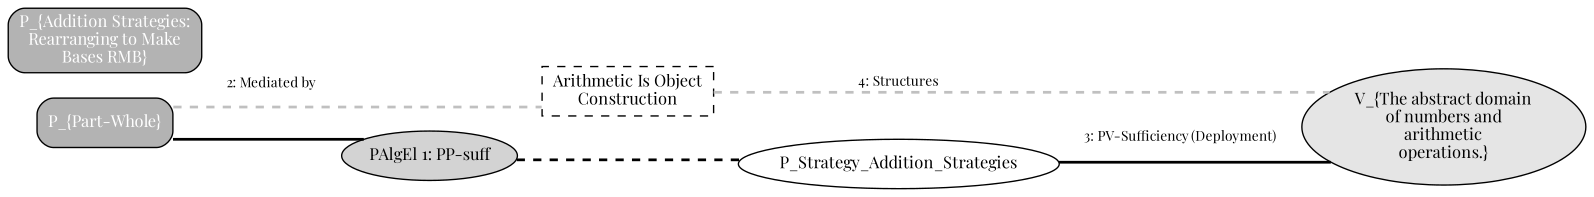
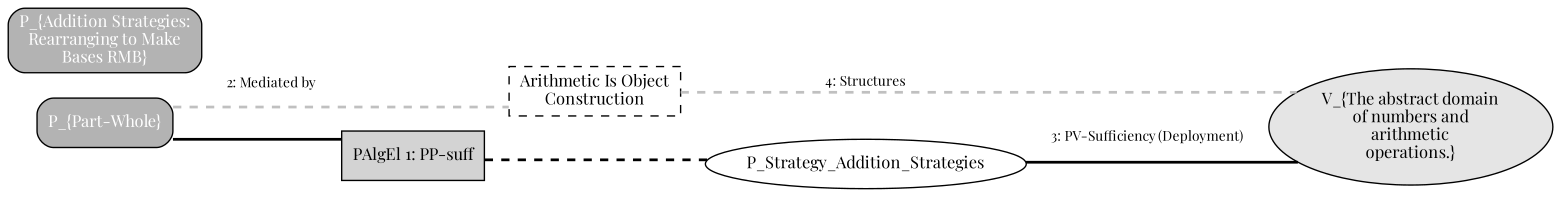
(430, 156) -> (413, 156)
